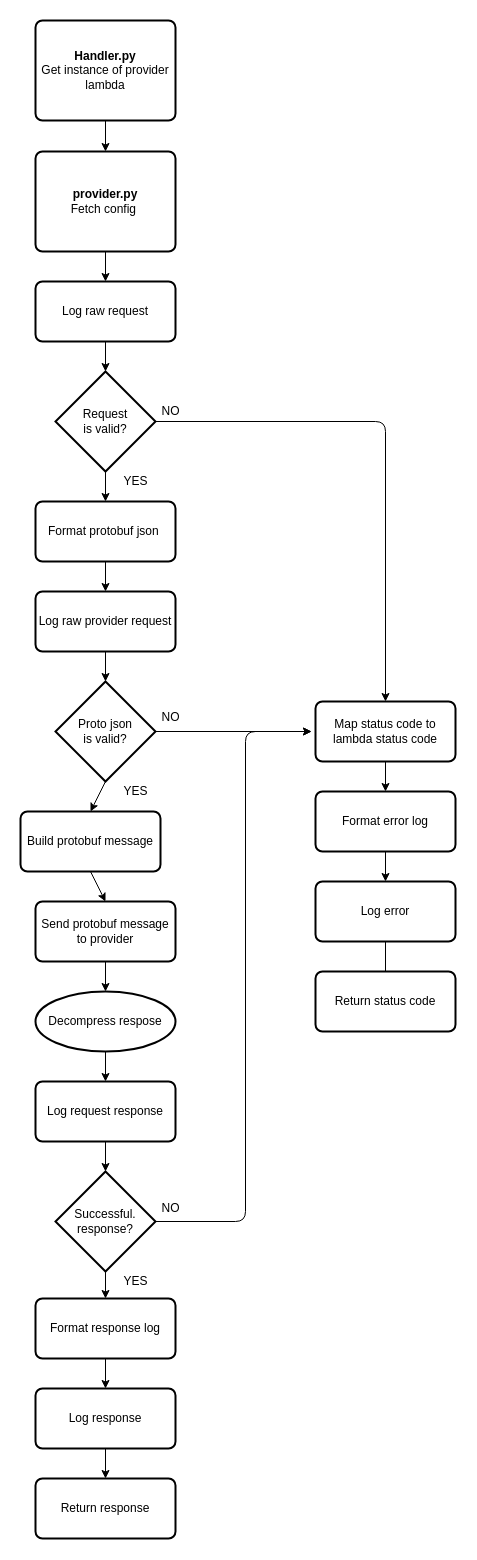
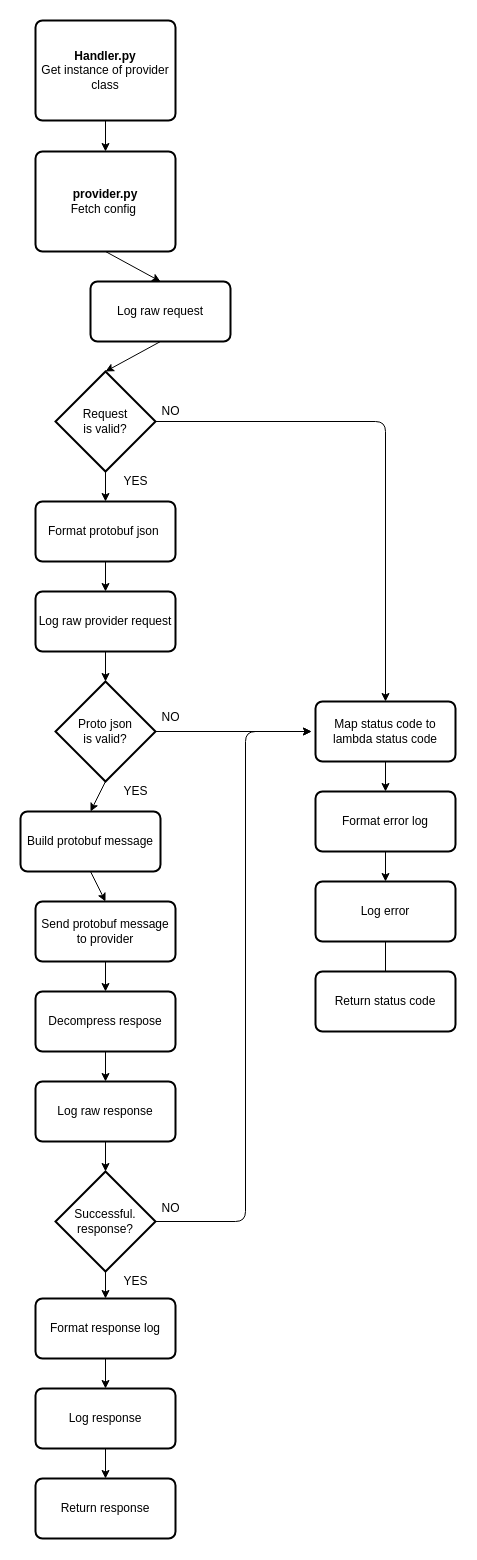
(106, 71) -> (106, 71)
(106, 312) -> (161, 312)
(106, 1022) -> (106, 1022)
(106, 1112) -> (106, 1112)
